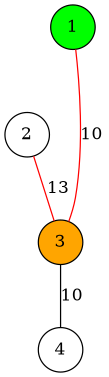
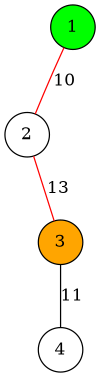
(80, 136) -> (49, 81)
(72, 296) -> (72, 296)
